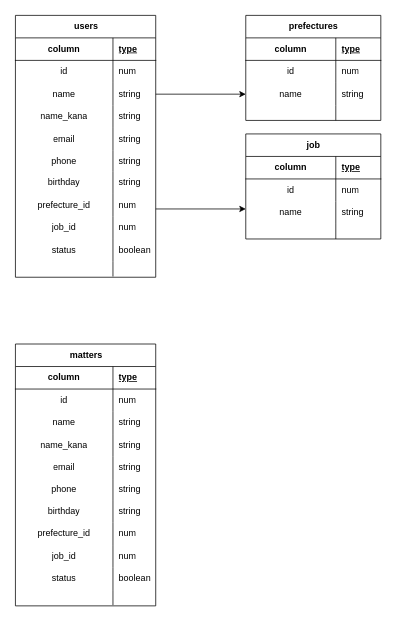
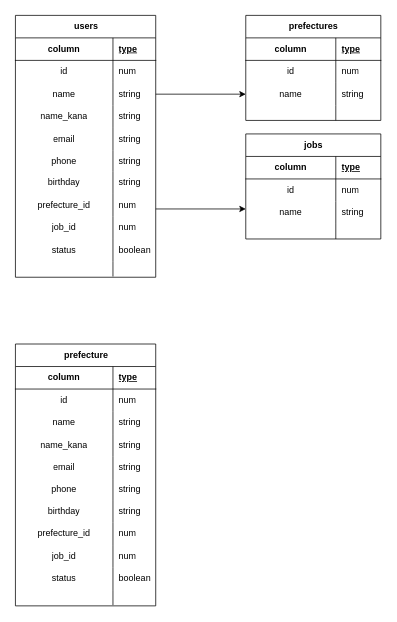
(314, 145) -> (314, 145)
(86, 355) -> (86, 355)
